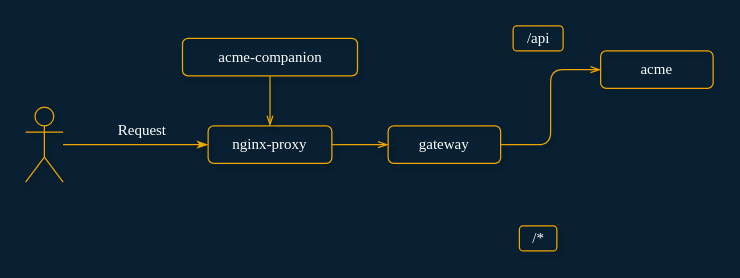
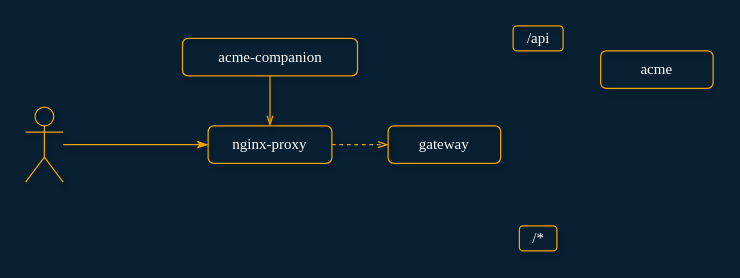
(551, 109) -> none
(142, 131) -> none
(359, 144) -> (359, 144)
